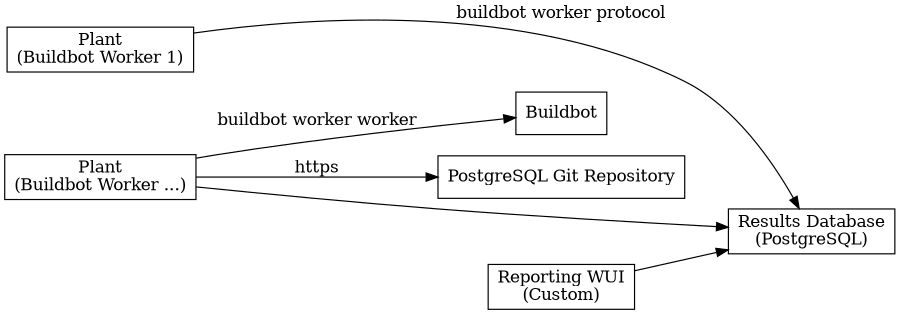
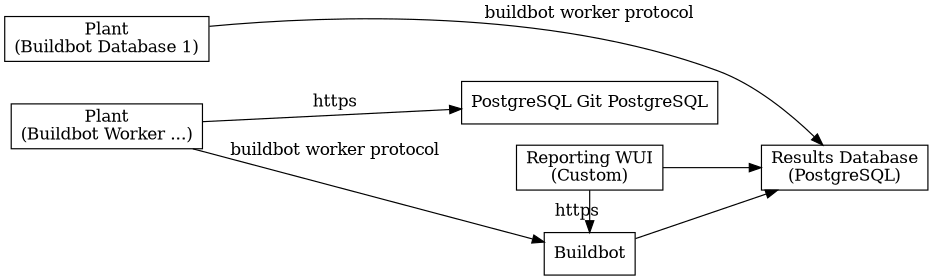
(100, 50) -> (107, 39)
(317, 121) -> (335, 151)
(561, 177) -> (590, 103)
none -> (590, 205)
(456, 210) -> (701, 216)
